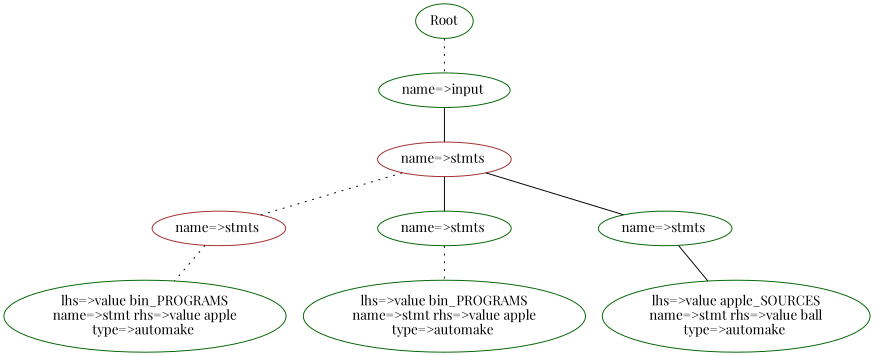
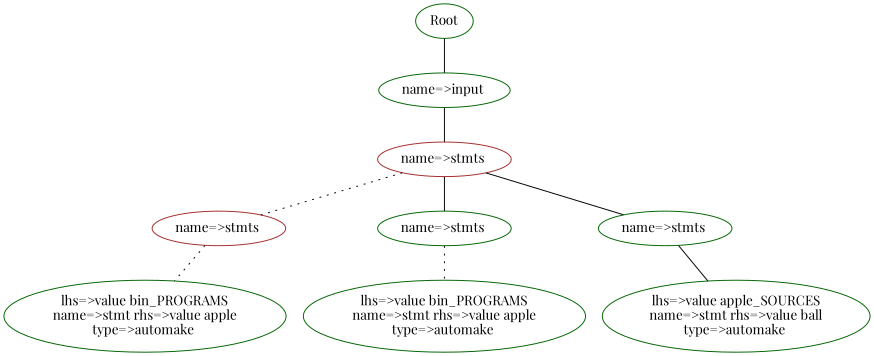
(444, 56) -> (444, 56)
